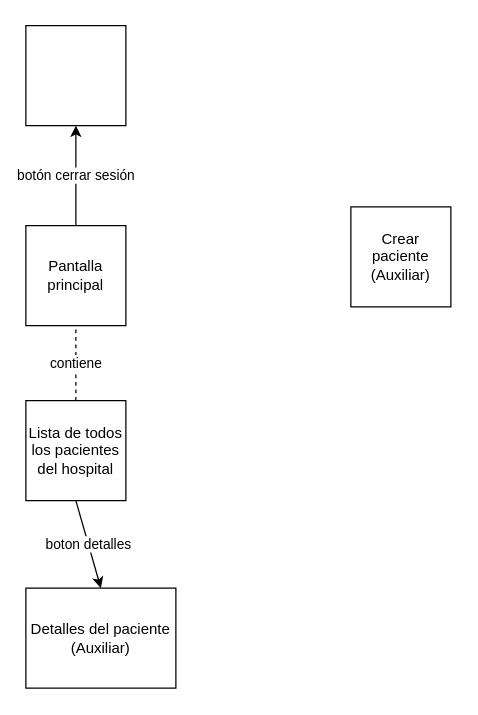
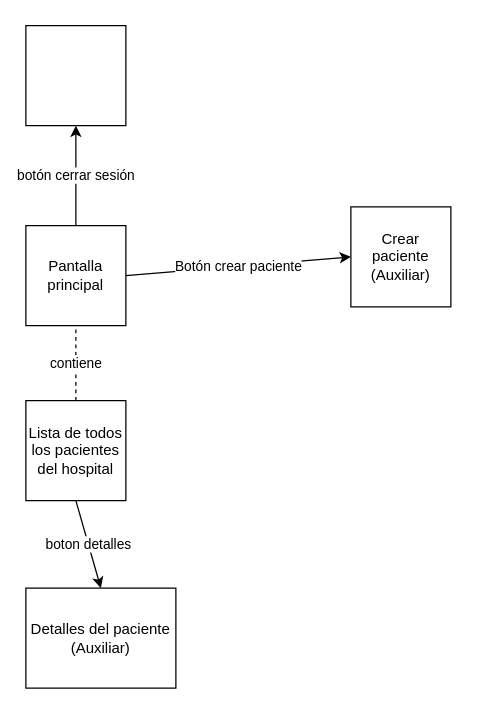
none -> (234, 267)
